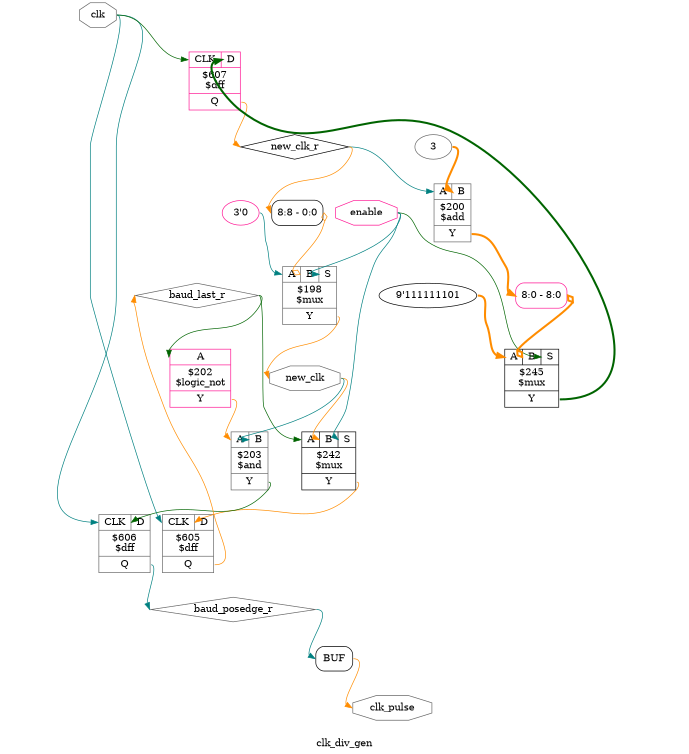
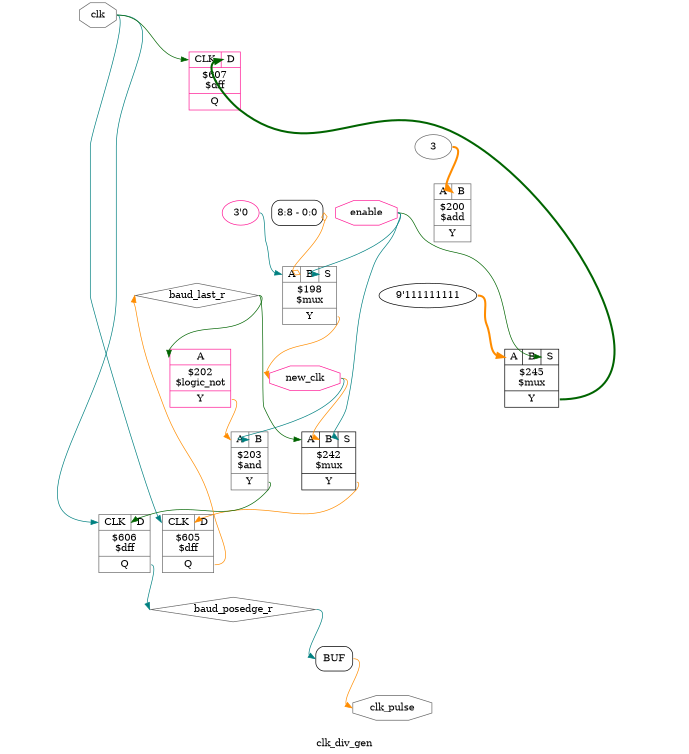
(295, 147) -> none
(428, 296) -> (428, 296)
(541, 296) -> none
(305, 378) -> (305, 378)
